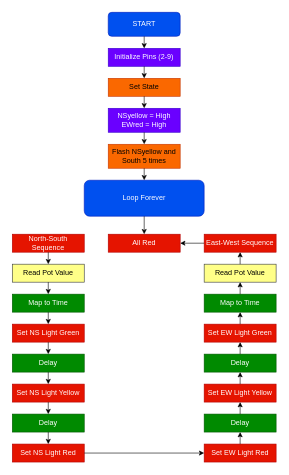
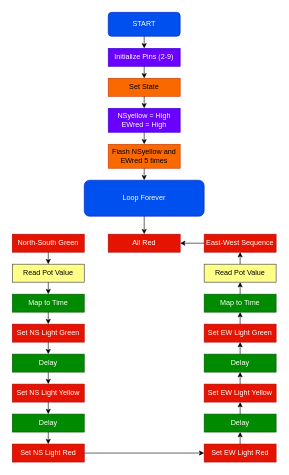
(144, 156) -> (144, 156)
(48, 243) -> (48, 243)
